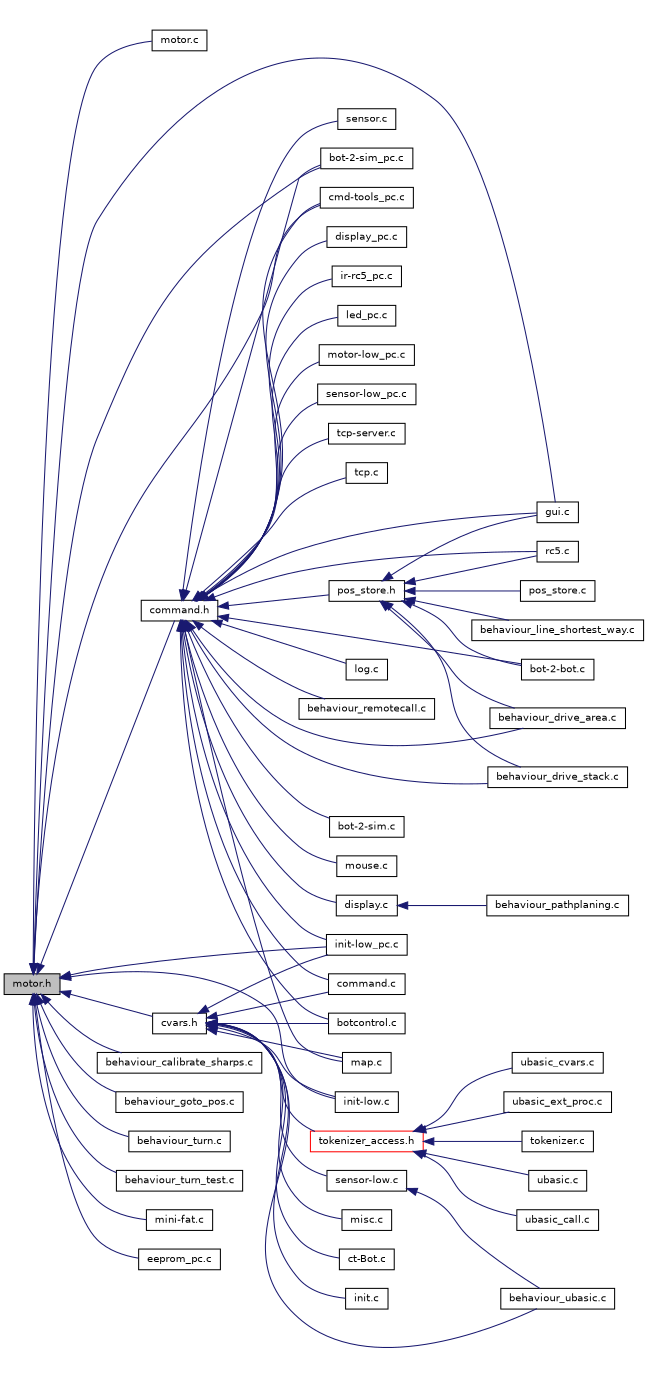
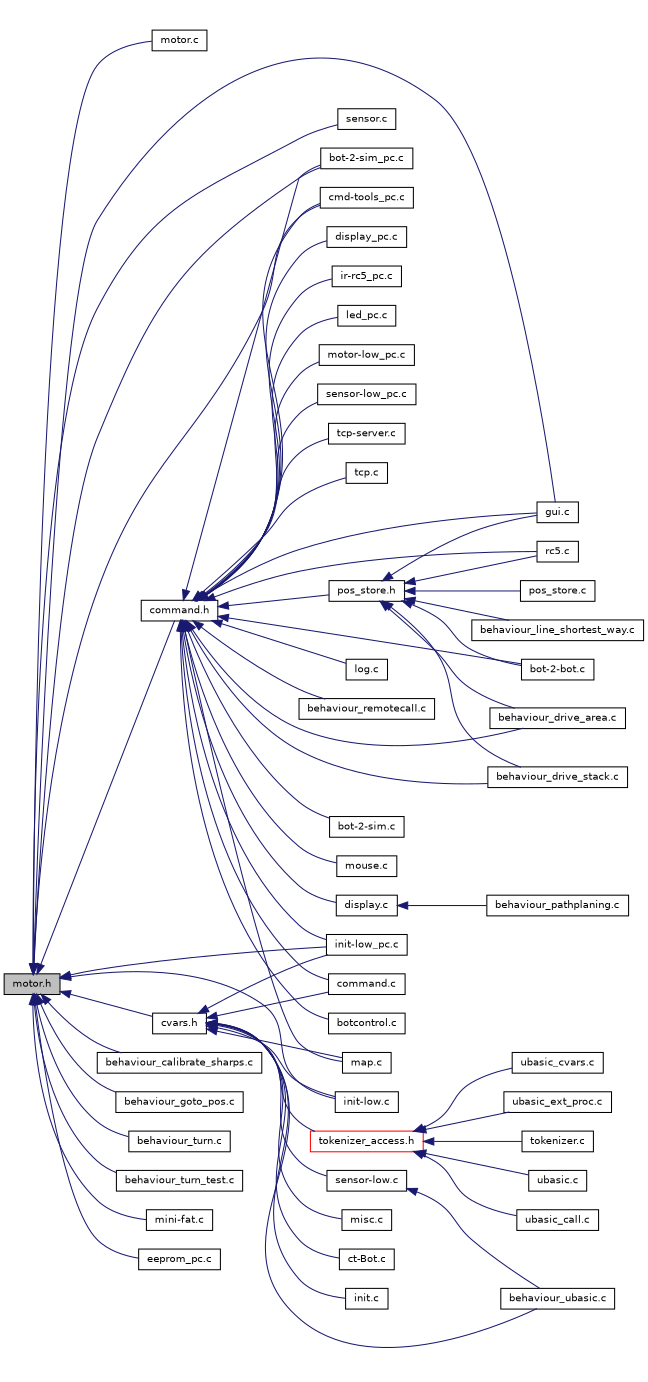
(226, 337) -> (79, 359)
(270, 1023) -> none
